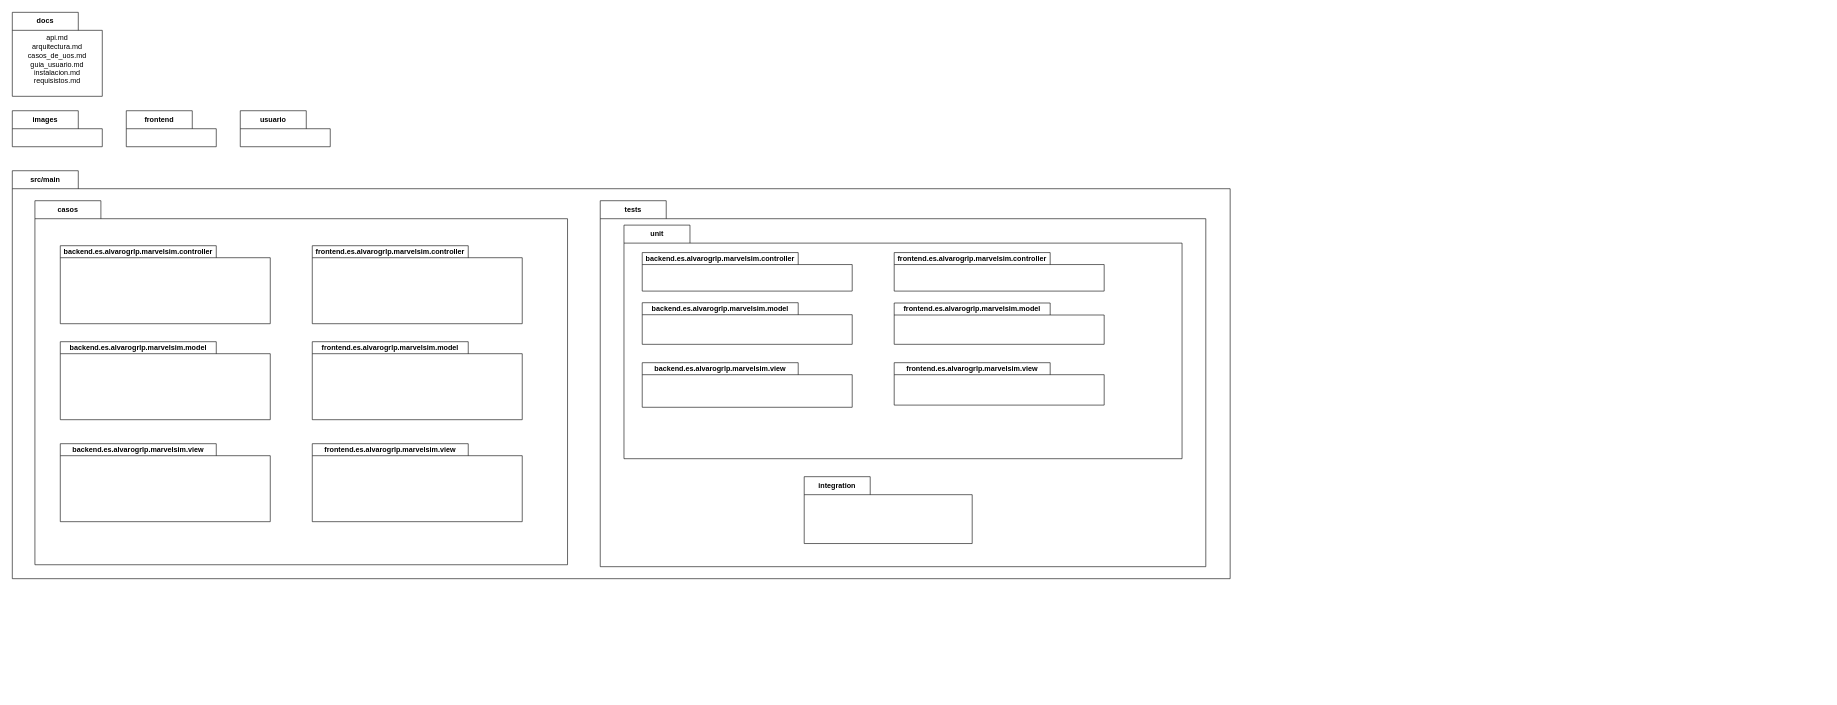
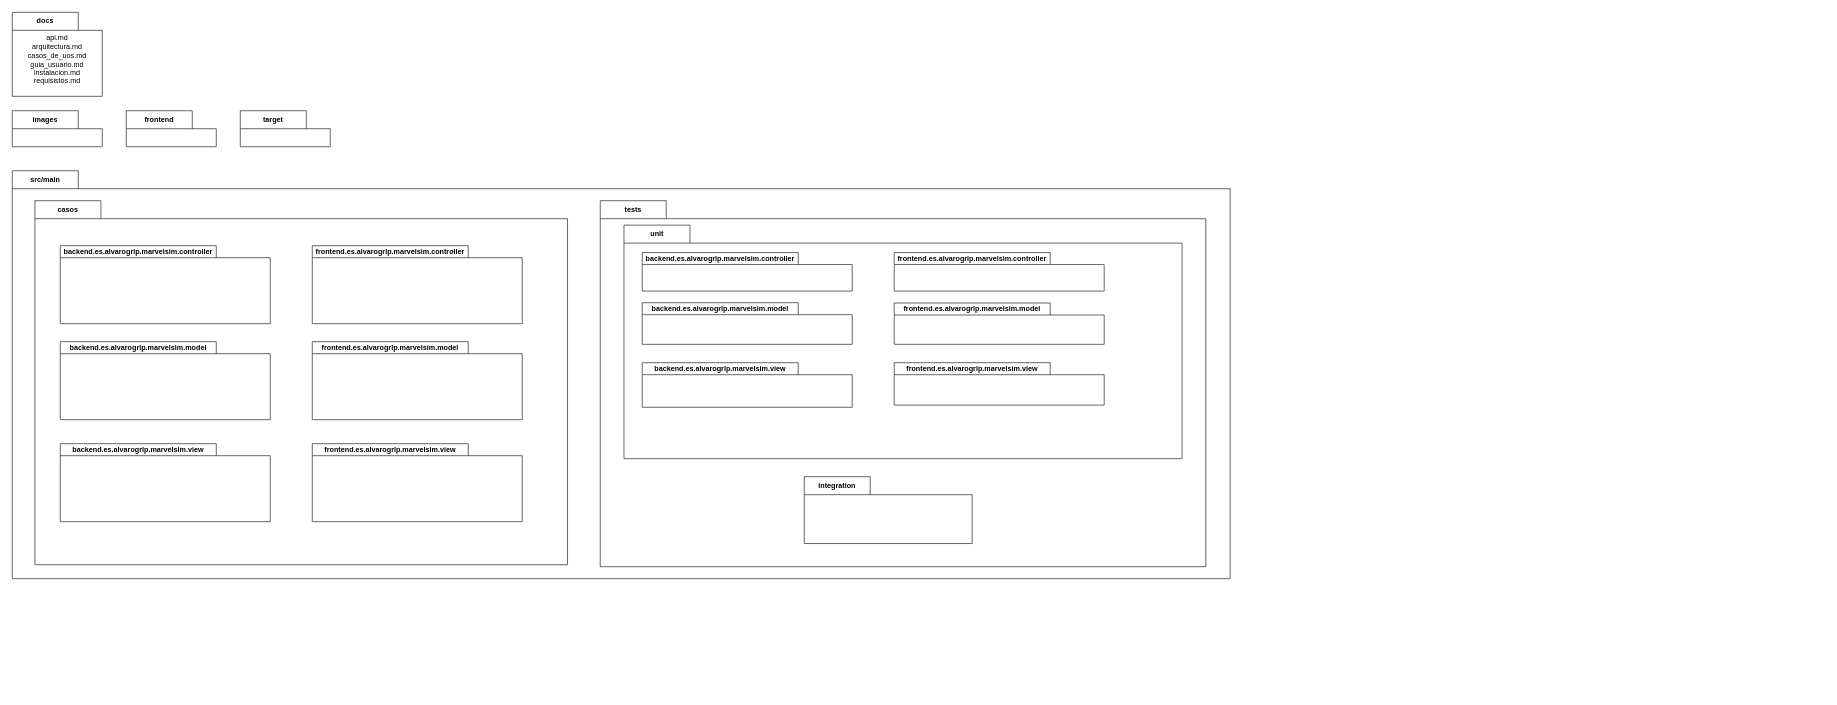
(273, 120) -> (273, 120)
